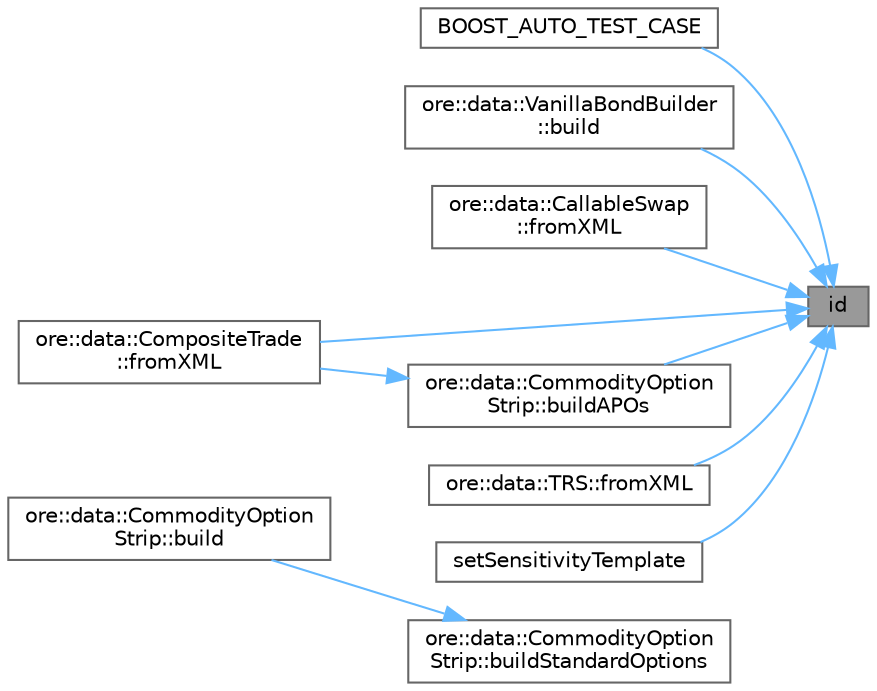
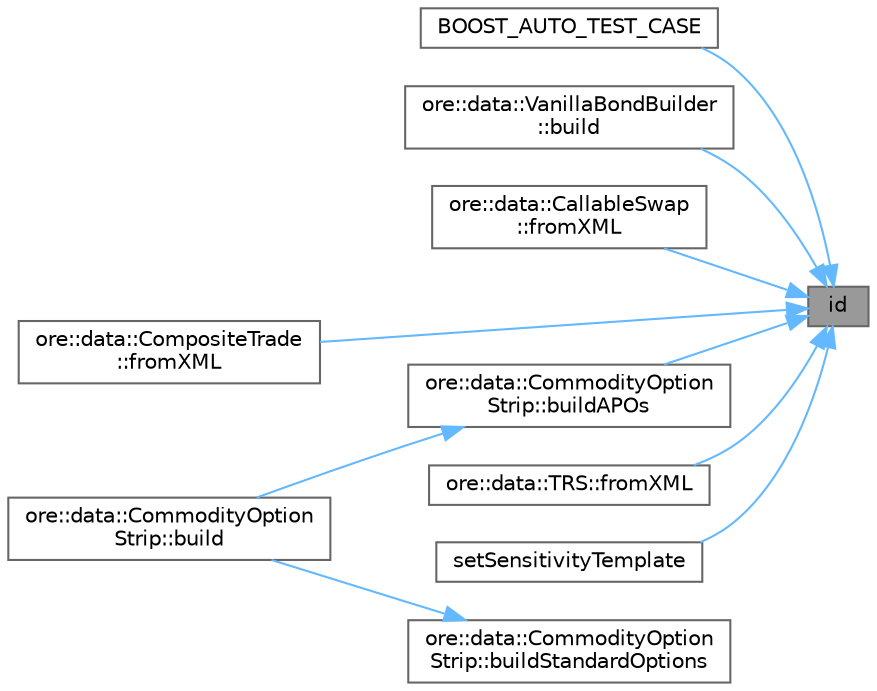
(353, 372) -> (350, 465)
